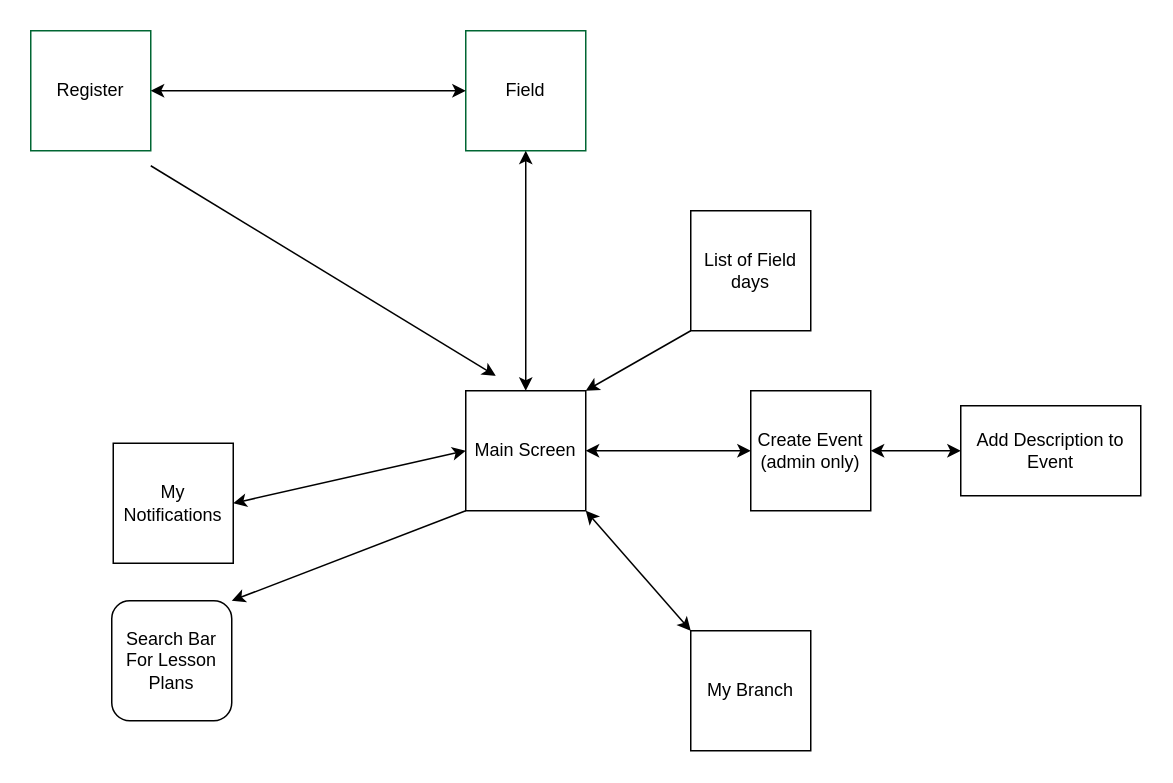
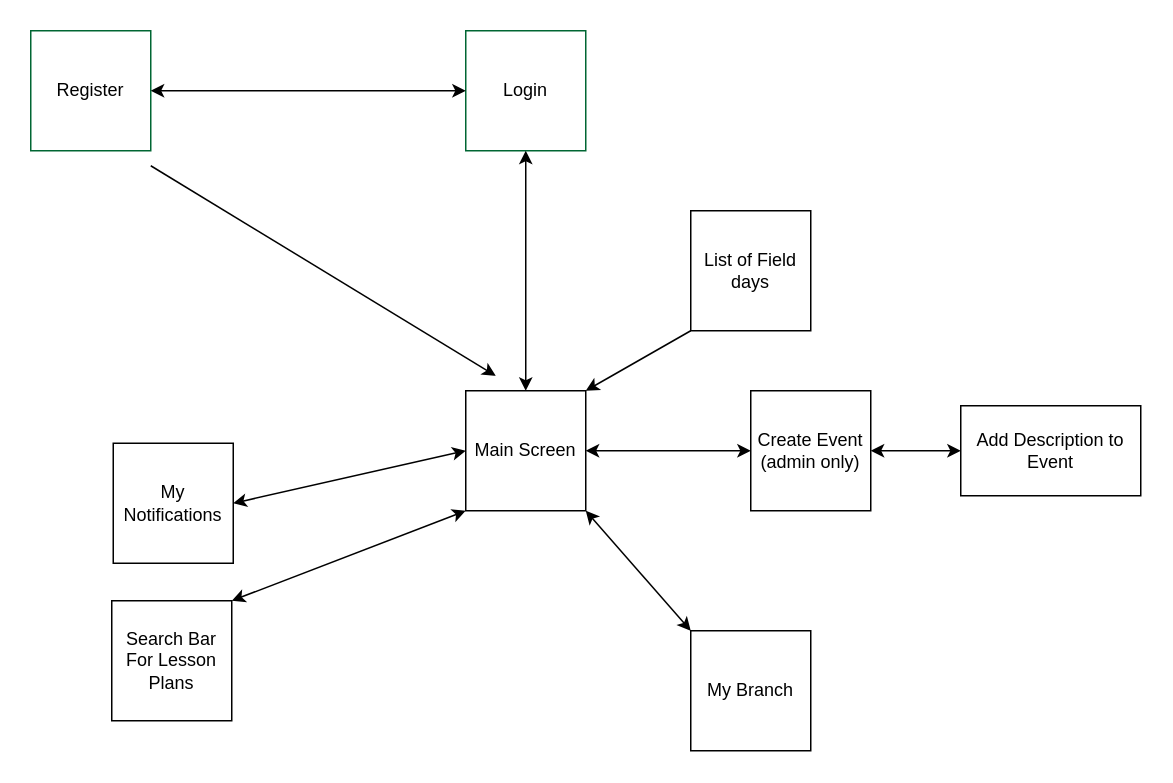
(526, 91) -> (526, 91)
(458, 514) -> (455, 515)
(172, 661) -> (172, 661)
